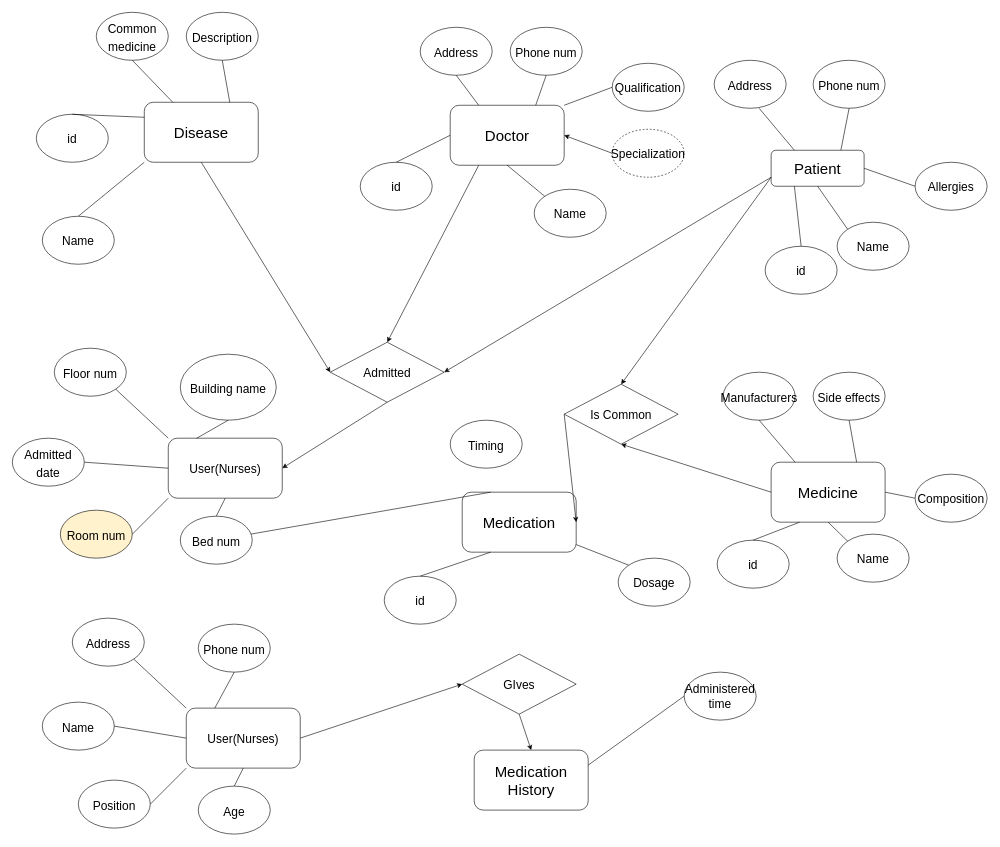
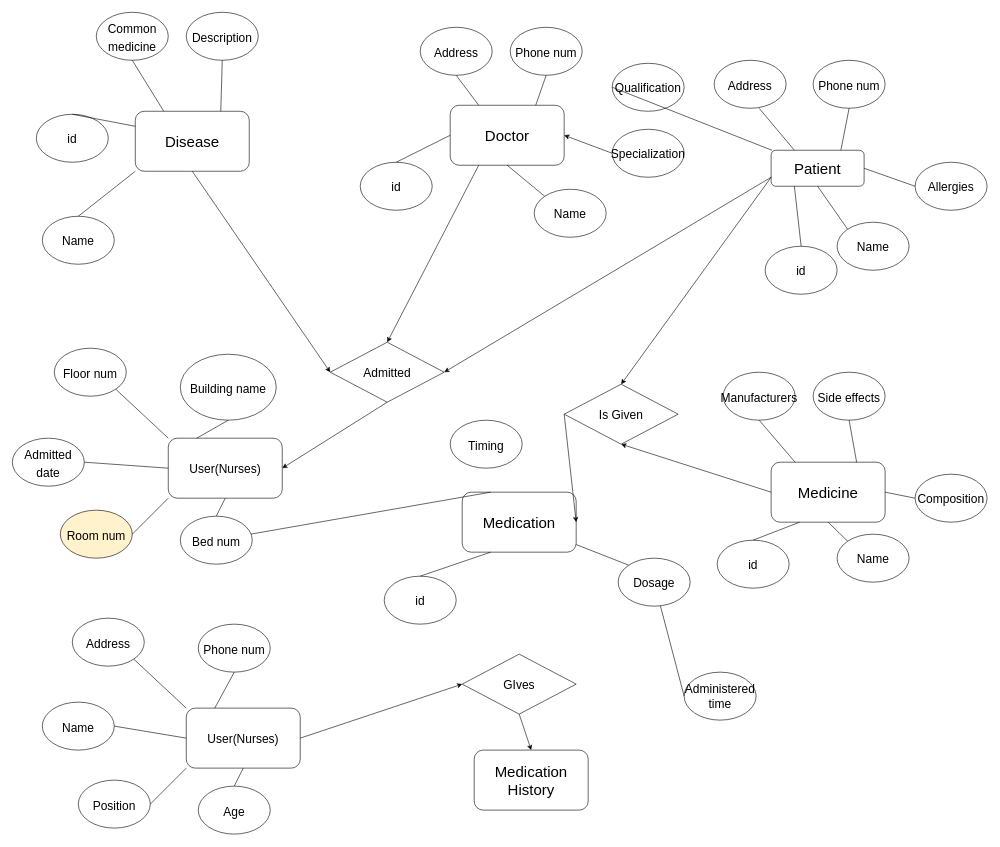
(589, 96) -> (692, 119)
(201, 132) -> (192, 141)
(648, 153) -> (648, 153)
(621, 414) -> (621, 414)
(636, 731) -> (673, 652)
